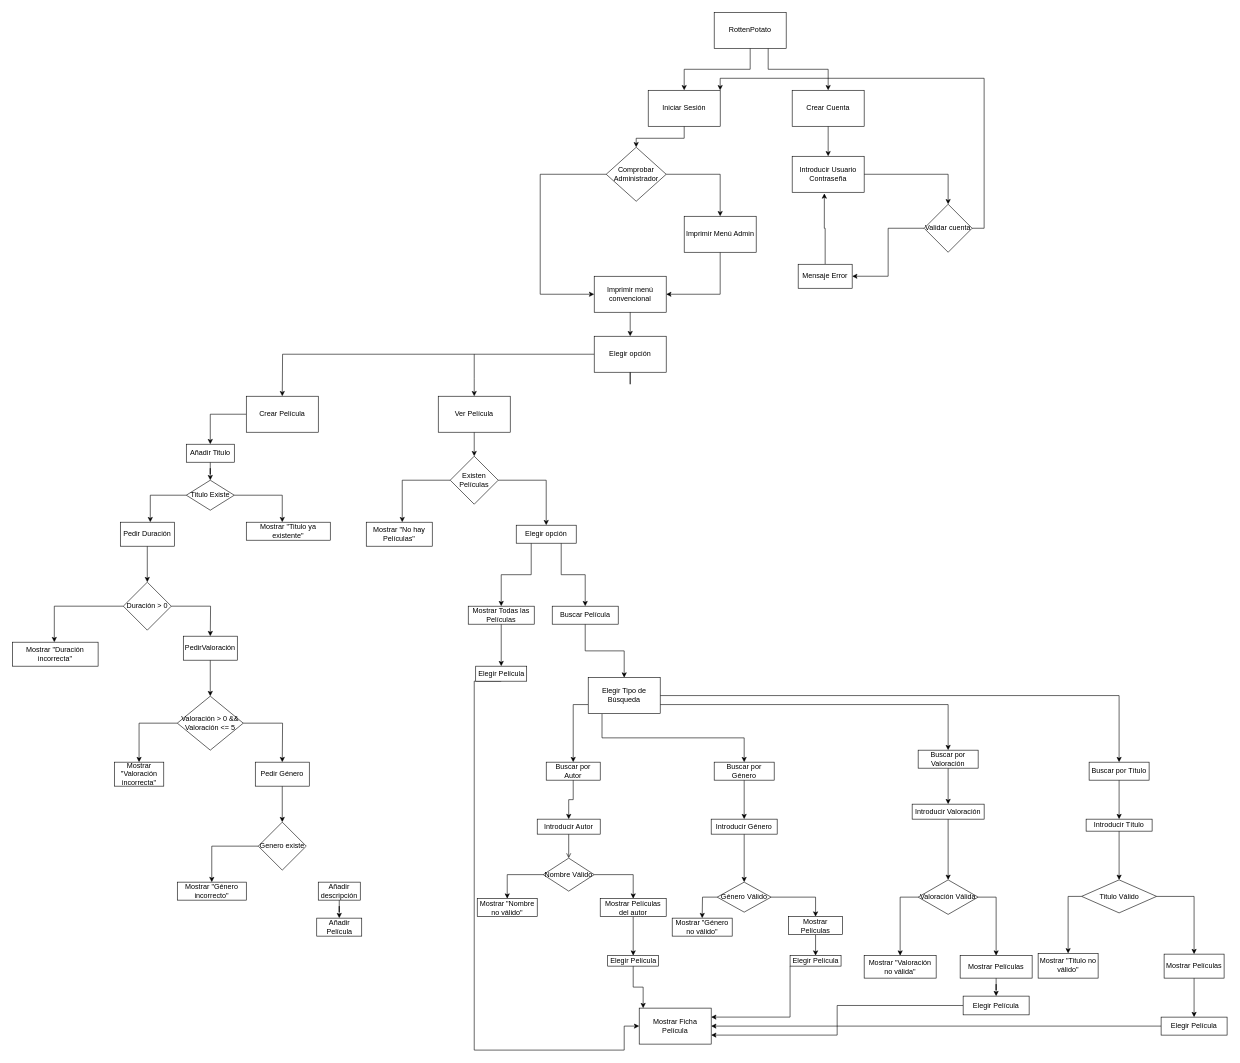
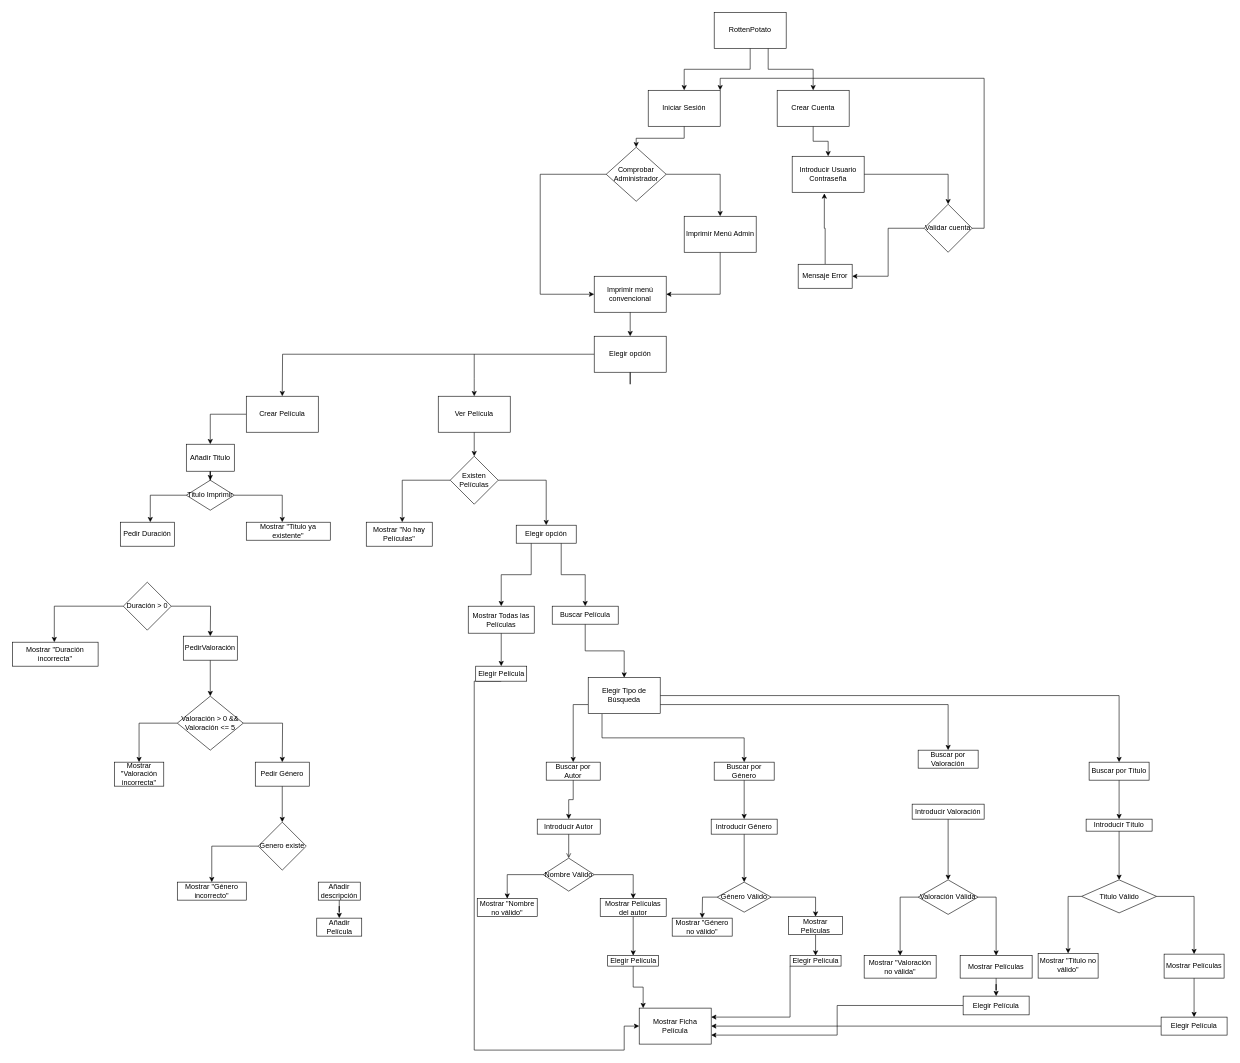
(828, 108) -> (813, 108)
(210, 453) -> (210, 458)
(210, 495) -> (210, 495)
(147, 576) -> none
(501, 615) -> (501, 620)
(948, 798) -> none
